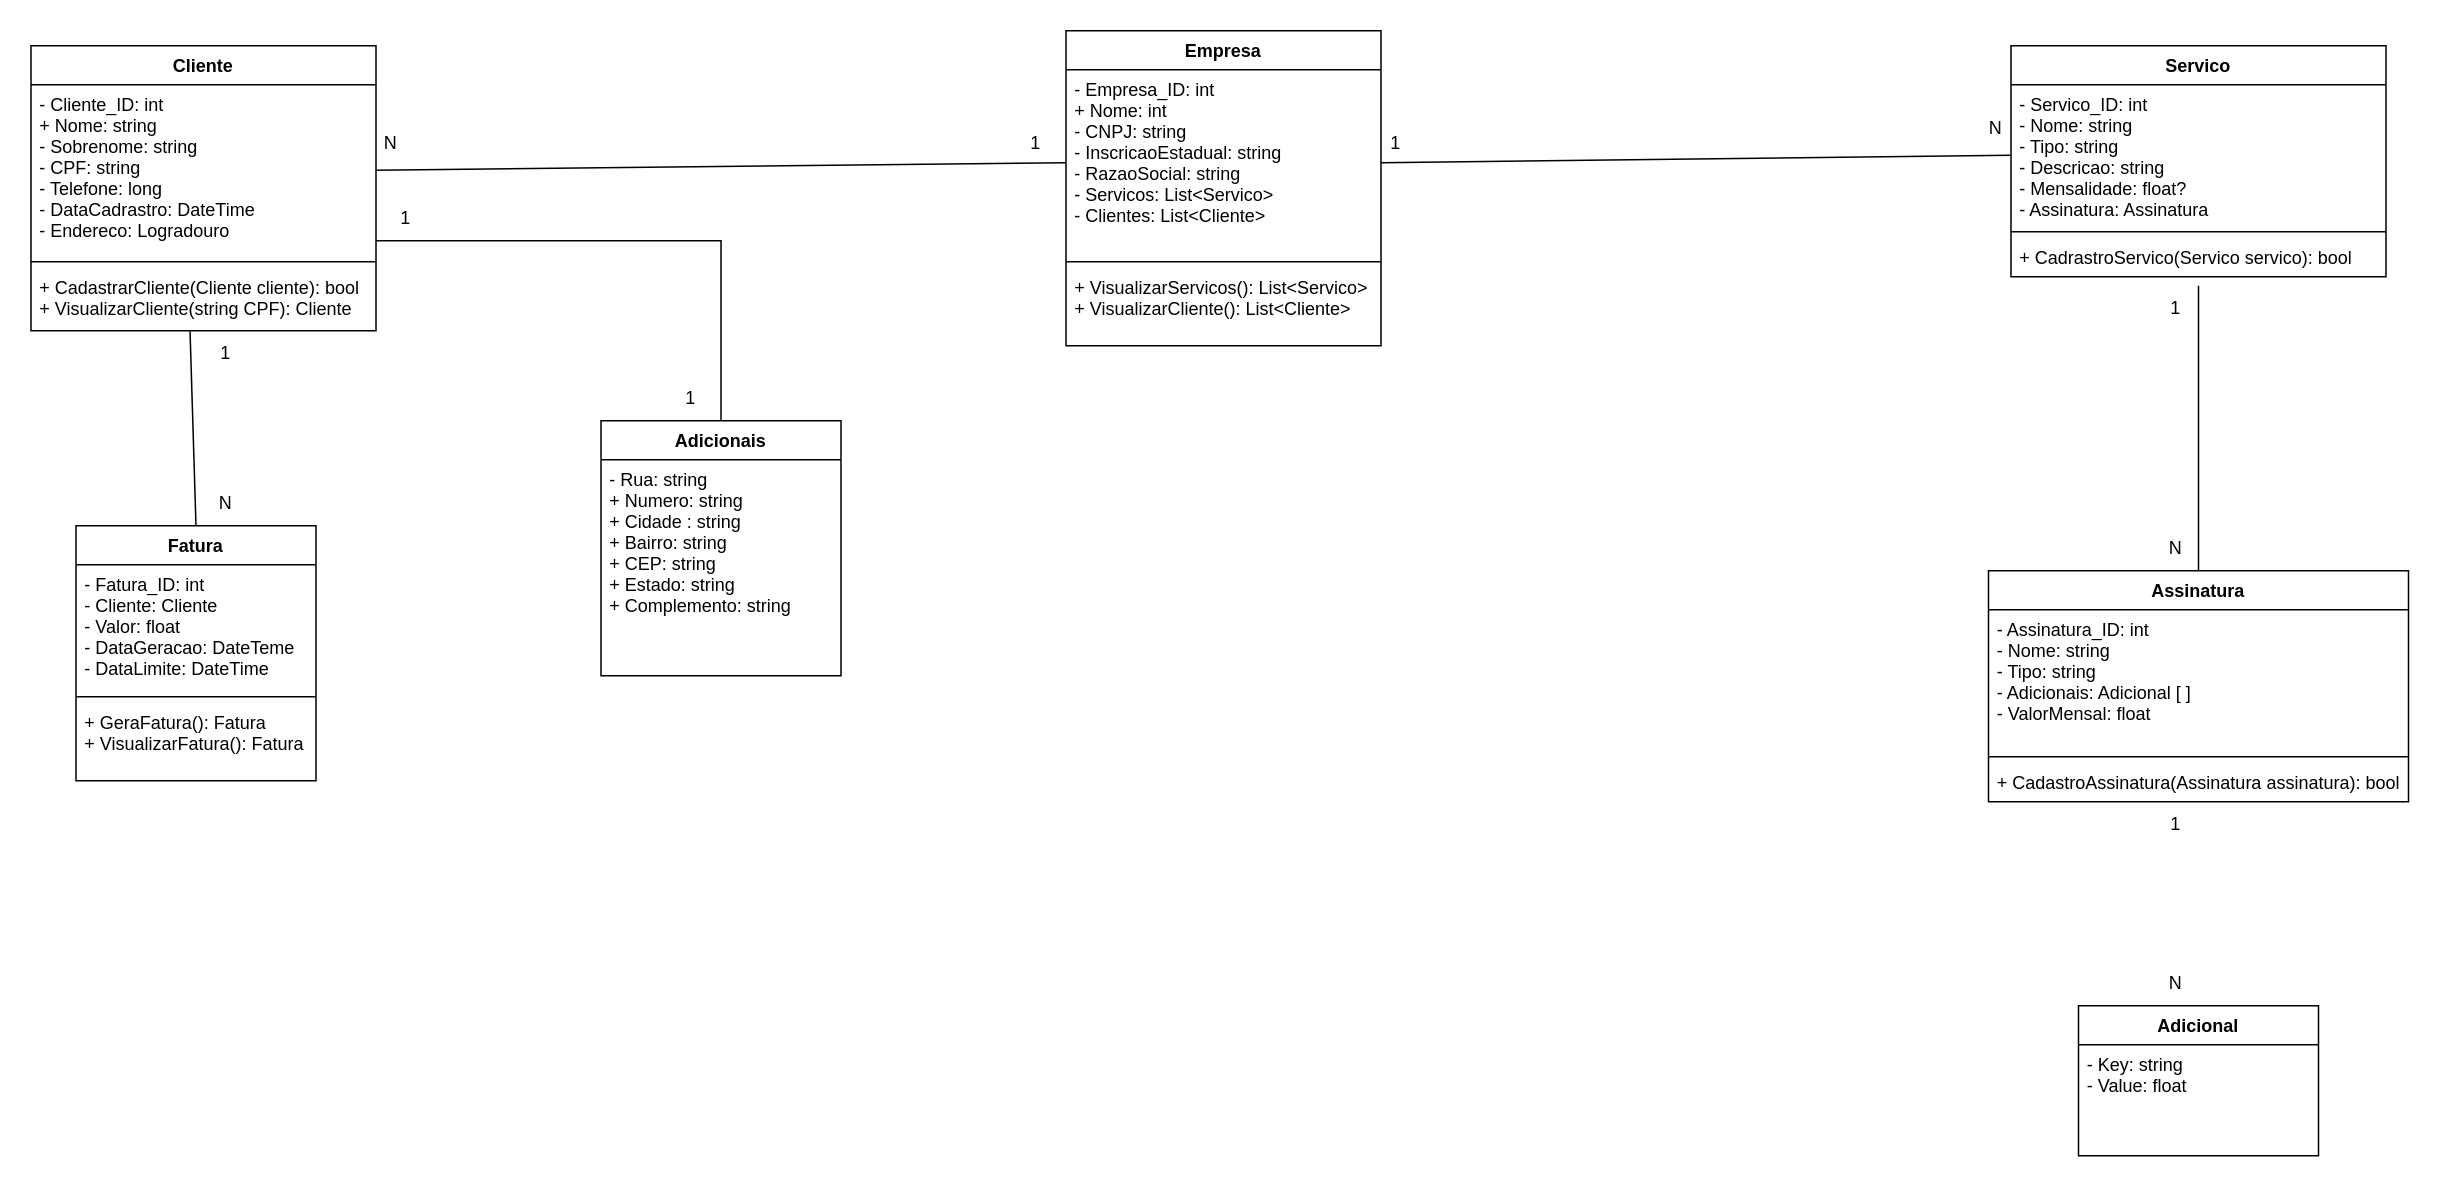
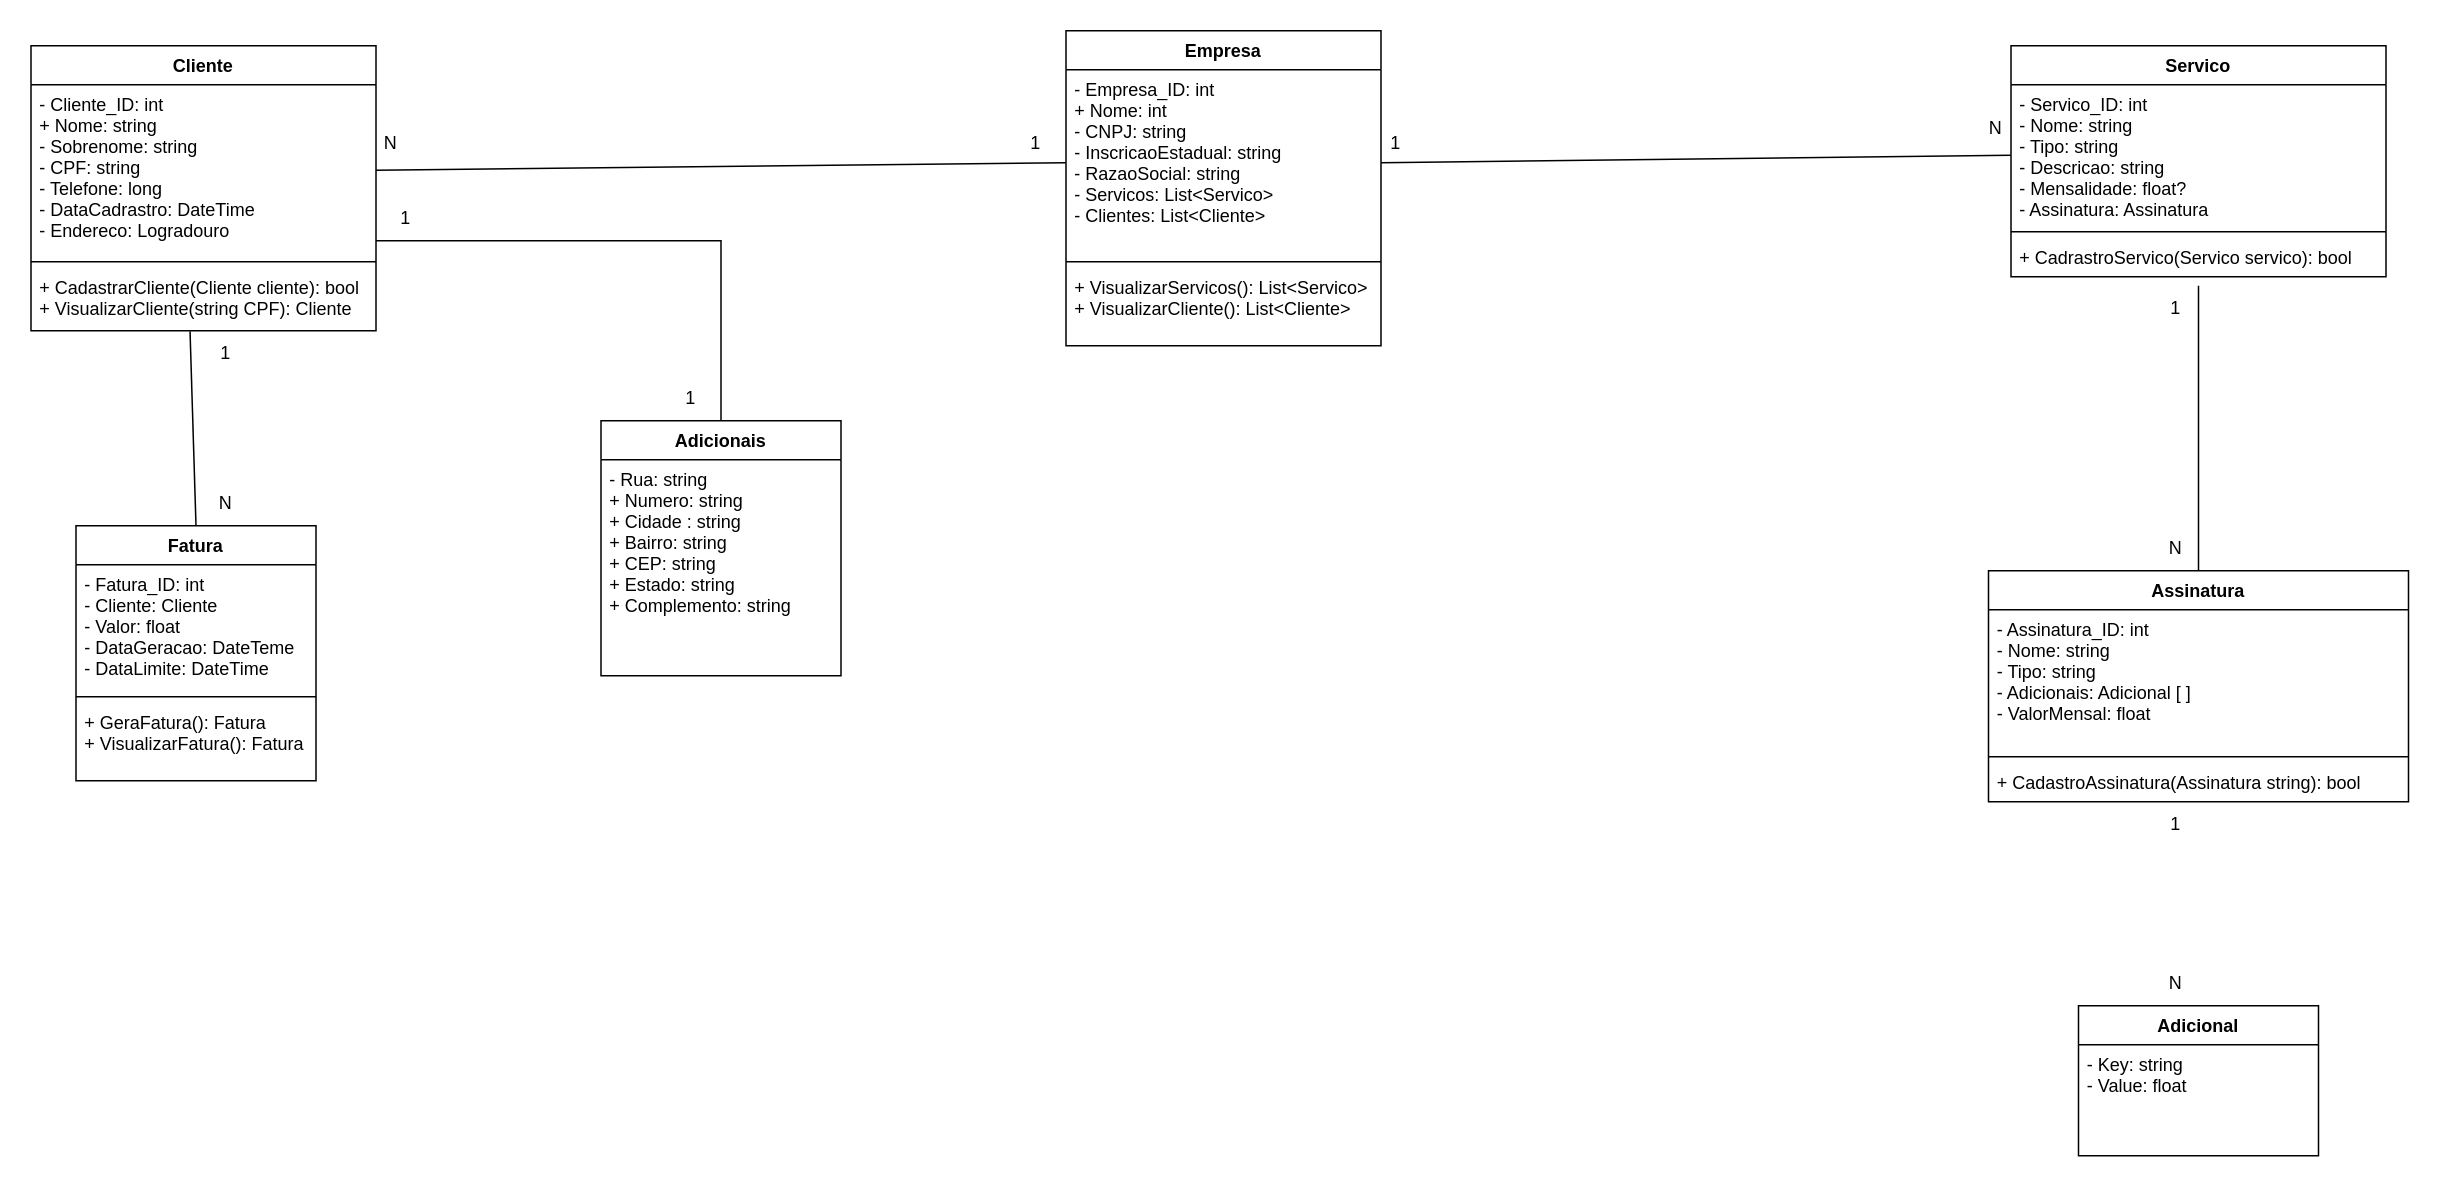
(2225, 783) -> (2205, 783)
